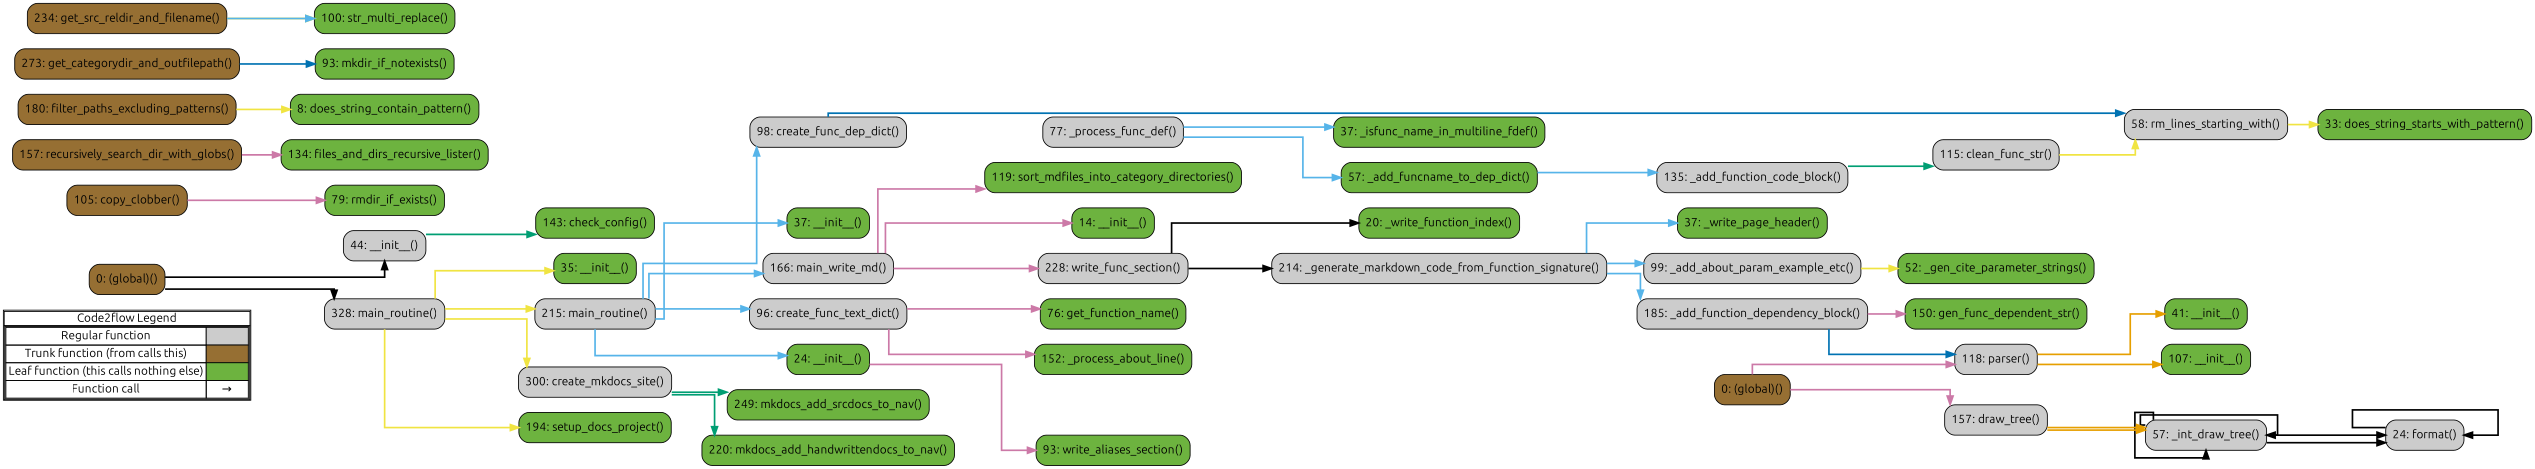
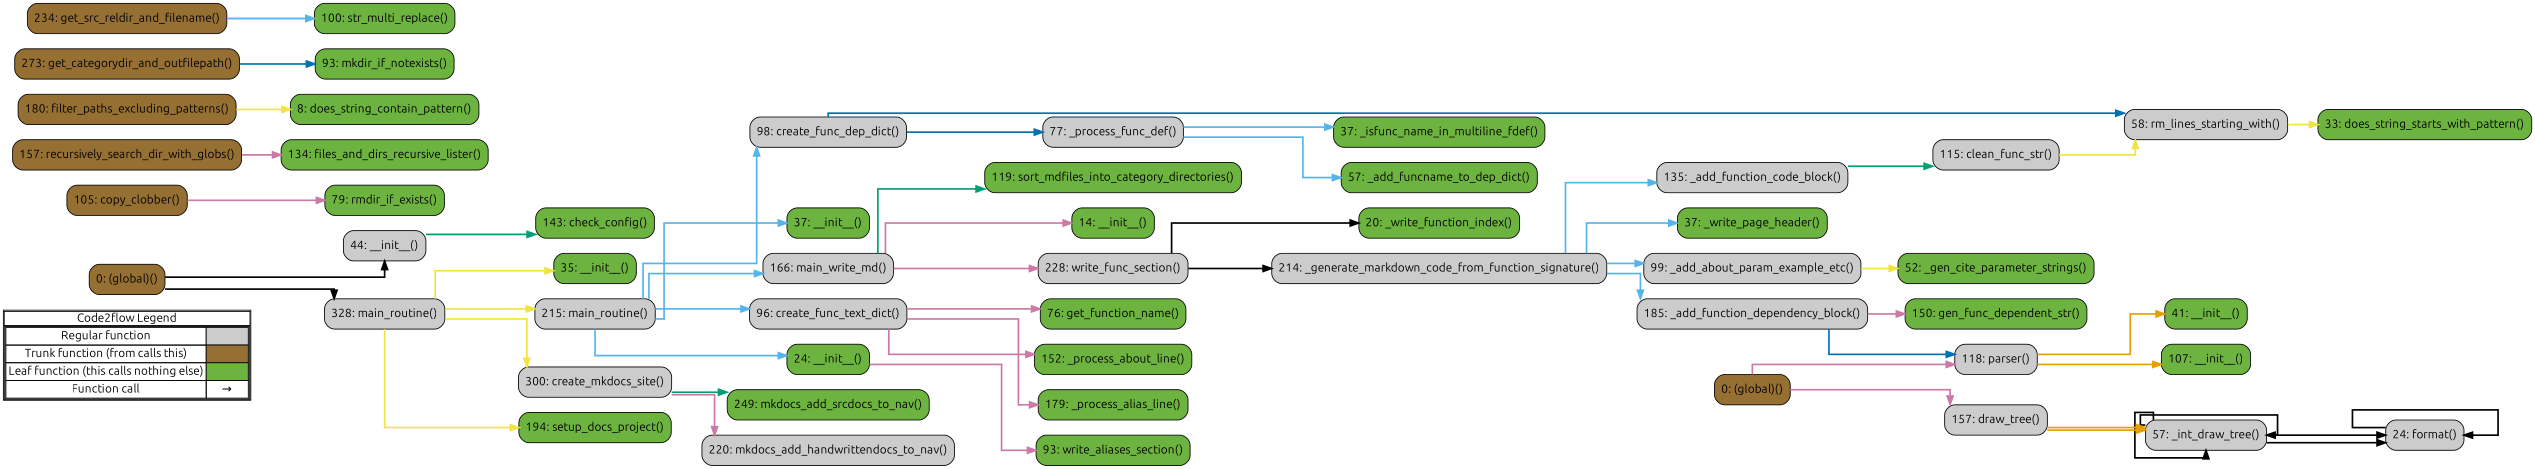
none -> (971, 132)
(1593, 173) -> (1572, 183)
(895, 189) -> (895, 189)
(715, 399) -> (715, 399)
none -> (1113, 405)
(828, 450) -> (828, 450)
